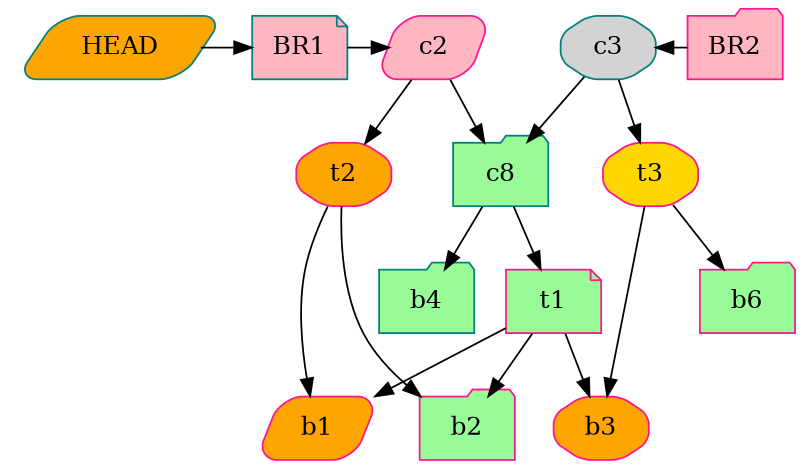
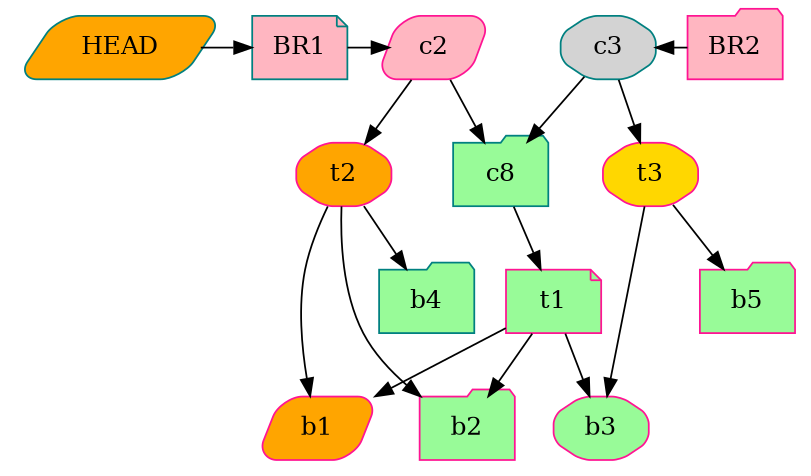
(468, 231) -> (380, 230)
(747, 301) -> (747, 301)
(601, 428) -> (601, 428)
